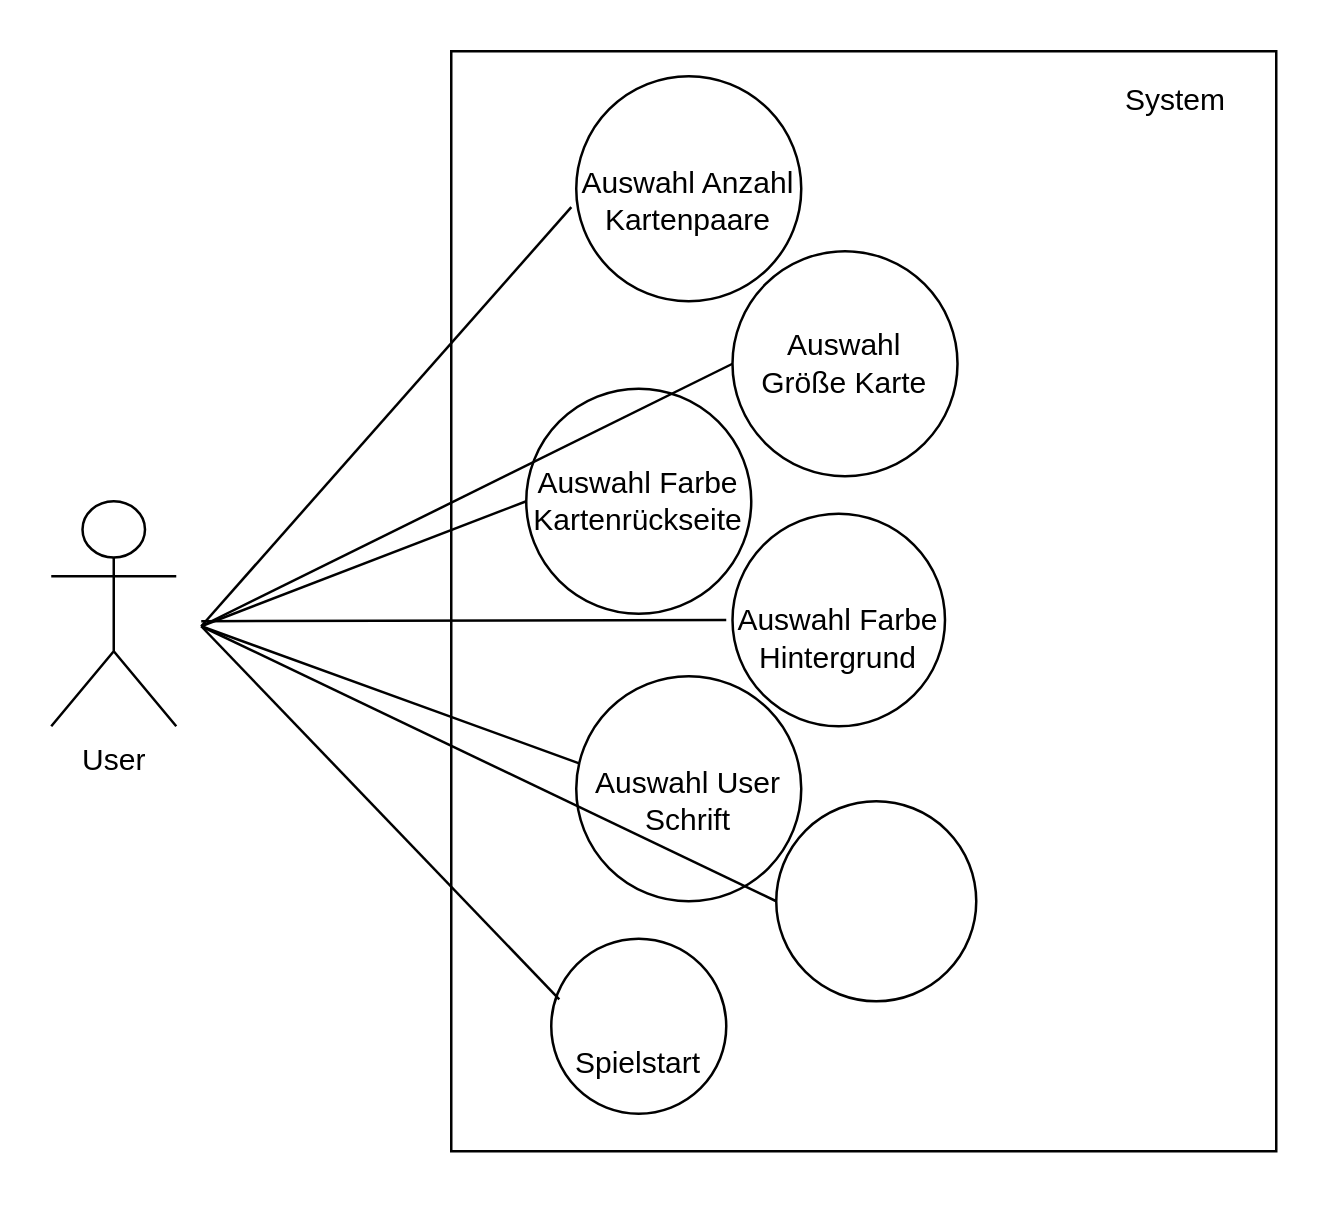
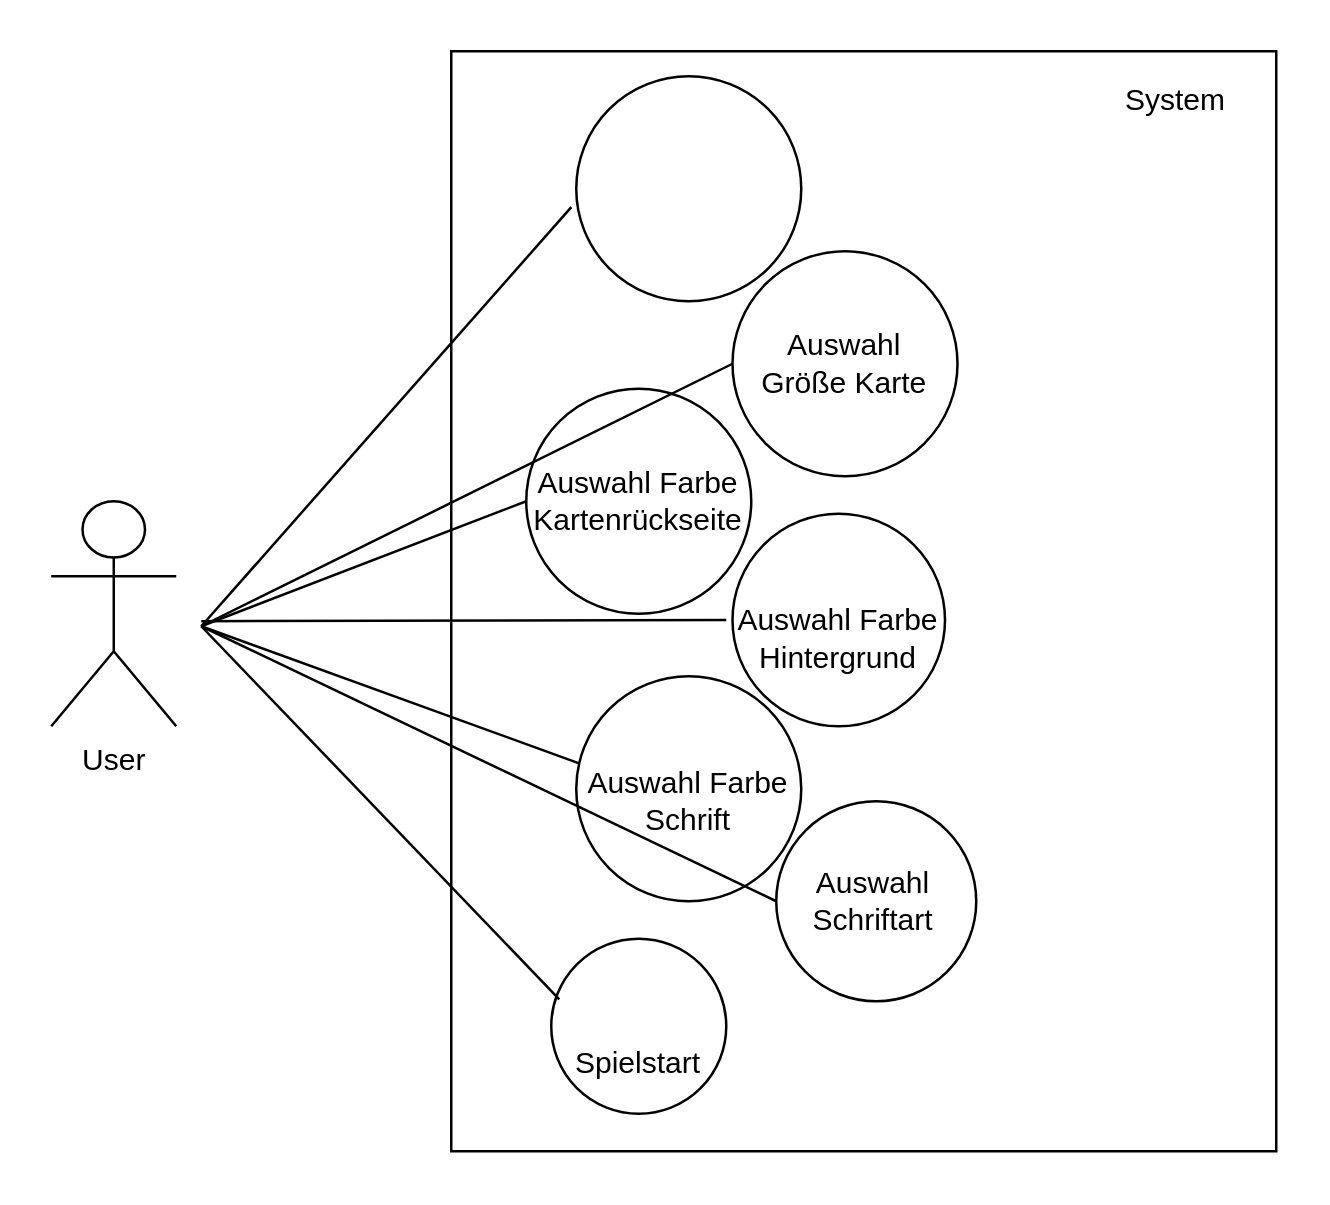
(689, 201) -> none
(689, 801) -> (689, 801)
none -> (874, 901)
